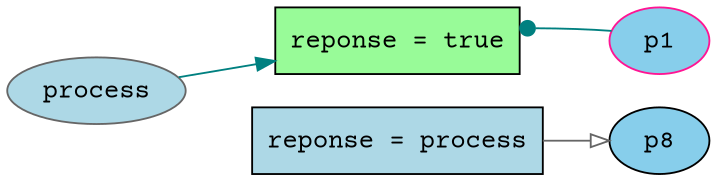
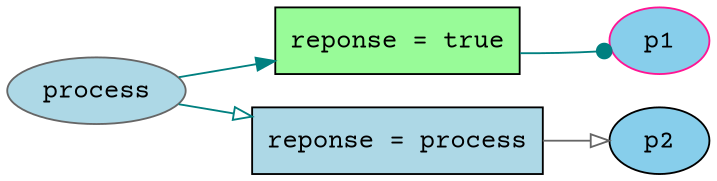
(574, 29) -> (558, 53)
none -> (206, 109)
(659, 141) -> (659, 141)
